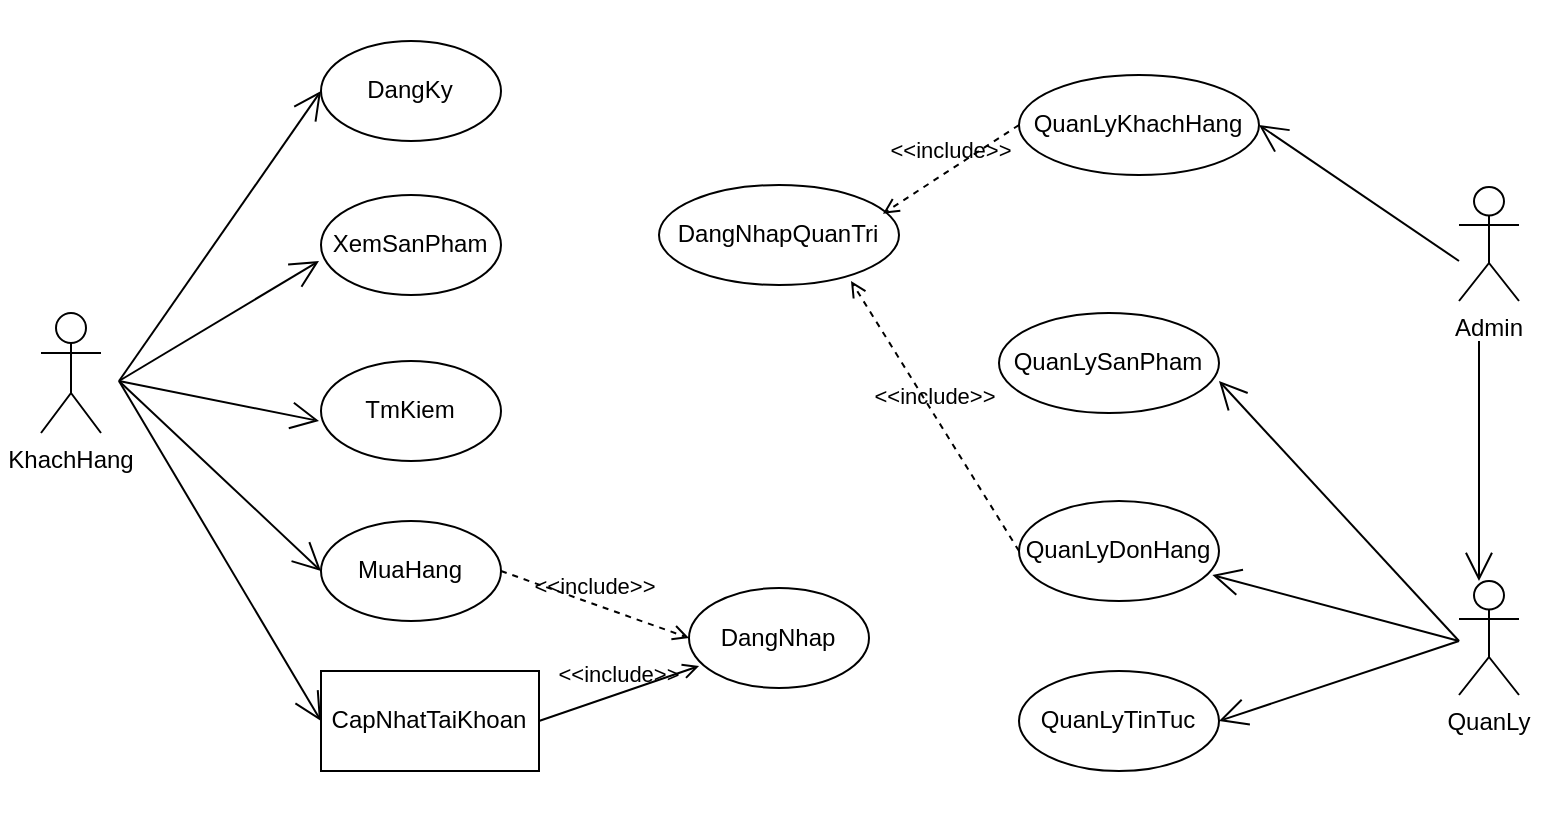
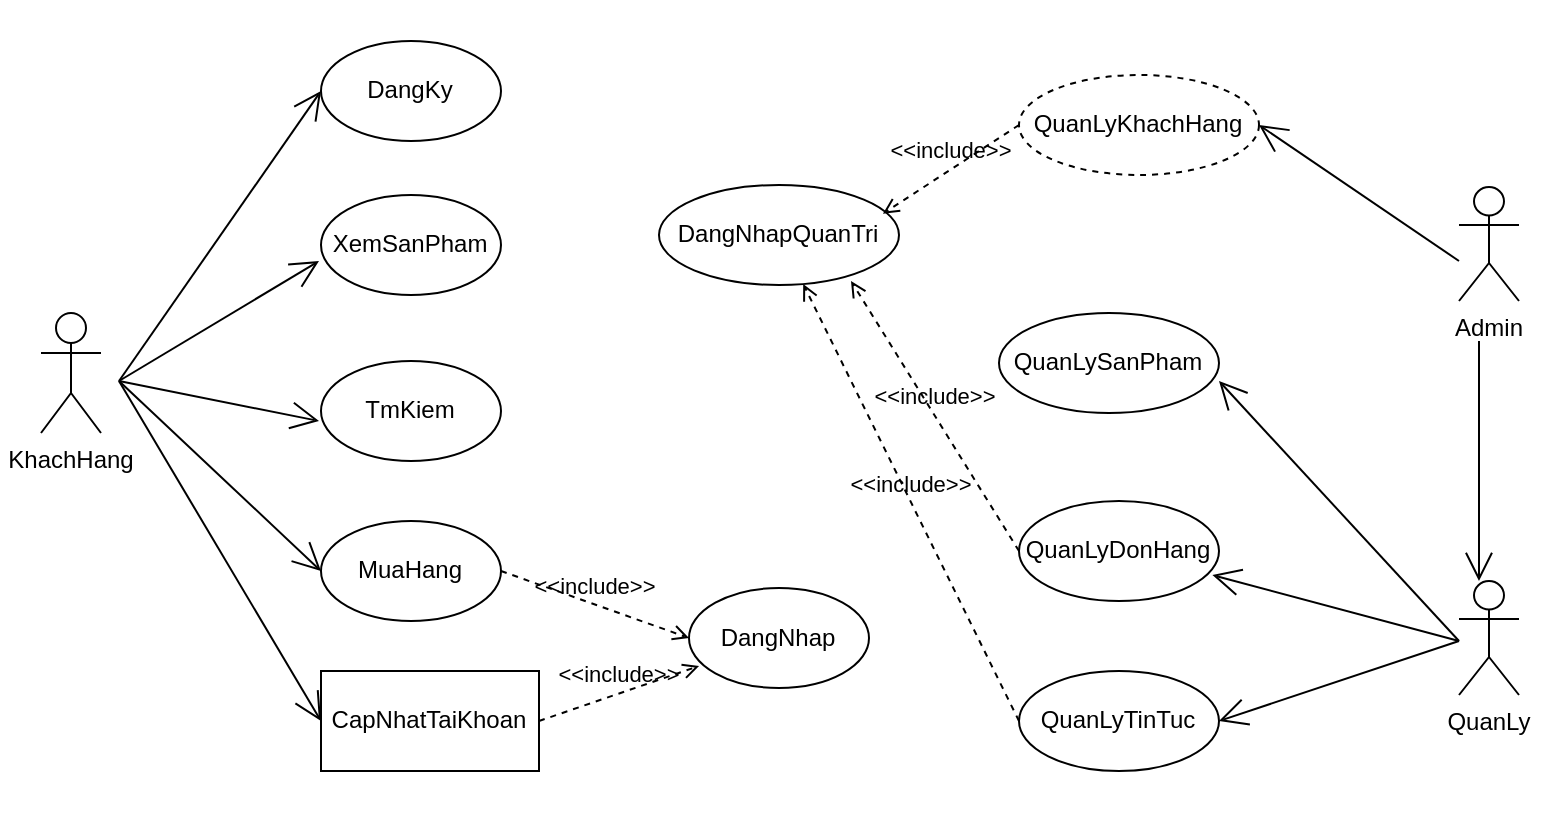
(1139, 125) -> (1139, 125)
none -> (912, 504)
(619, 694) -> (619, 694)
